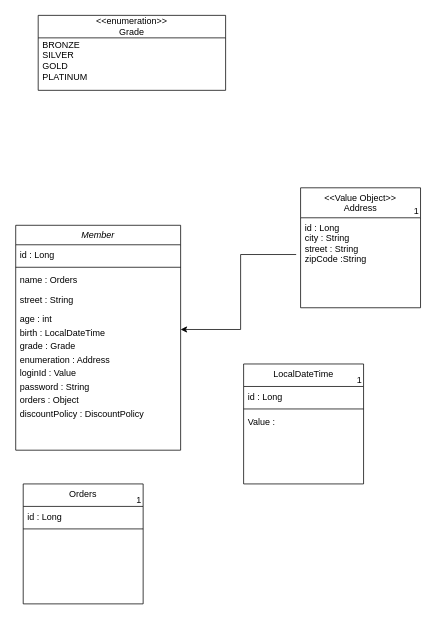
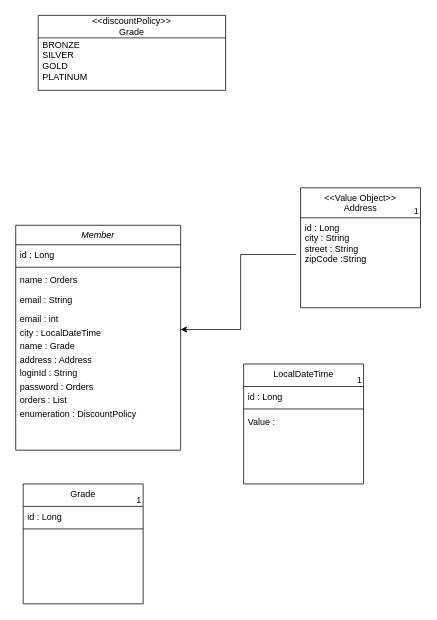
(132, 27) -> (132, 27)
(53, 300) -> (48, 300)
(38, 320) -> (40, 320)
(65, 333) -> (63, 333)
(49, 347) -> (46, 347)
(68, 360) -> (59, 360)
(50, 374) -> (53, 374)
(58, 387) -> (59, 387)
(54, 401) -> (48, 401)
(87, 414) -> (82, 414)
(83, 494) -> (83, 494)
